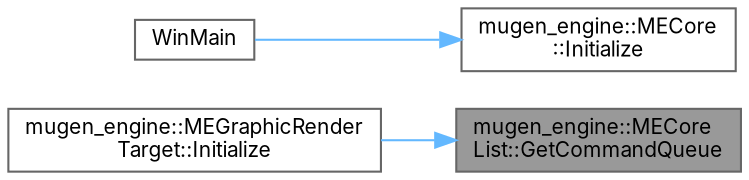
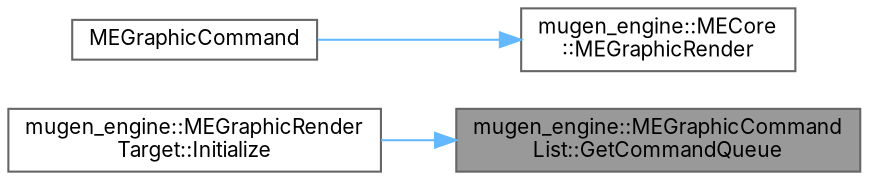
(195, 40) -> (195, 40)
(599, 40) -> (658, 40)
(599, 140) -> (658, 140)
